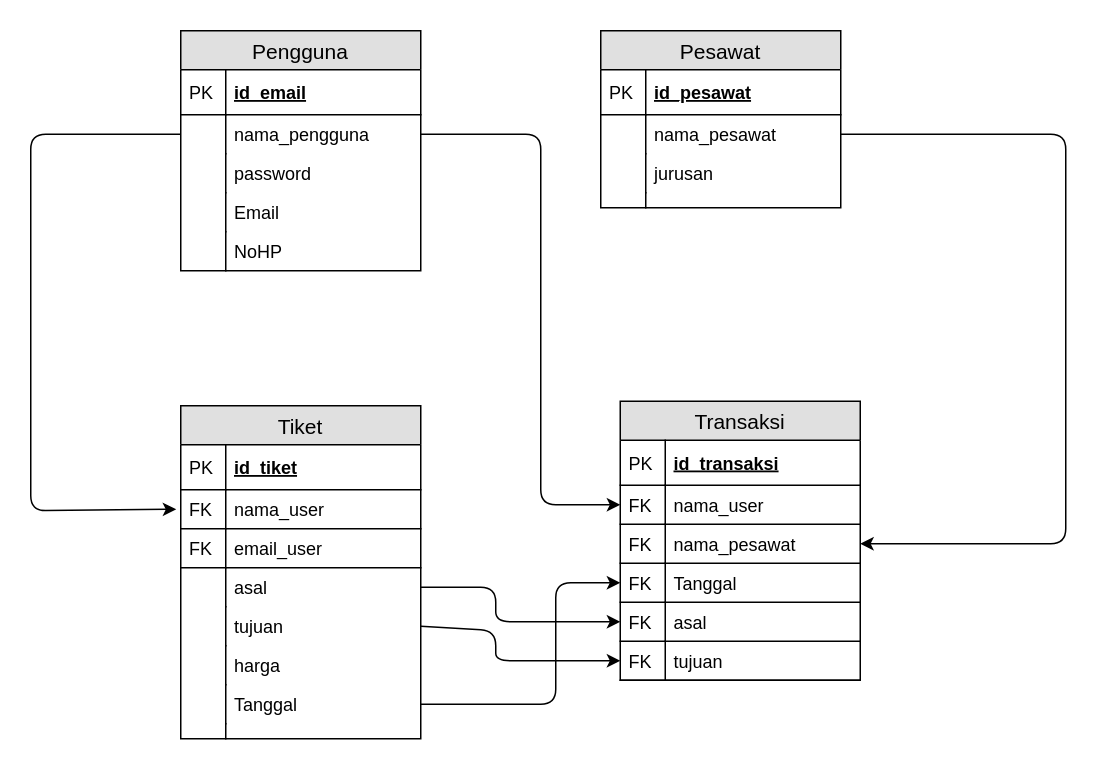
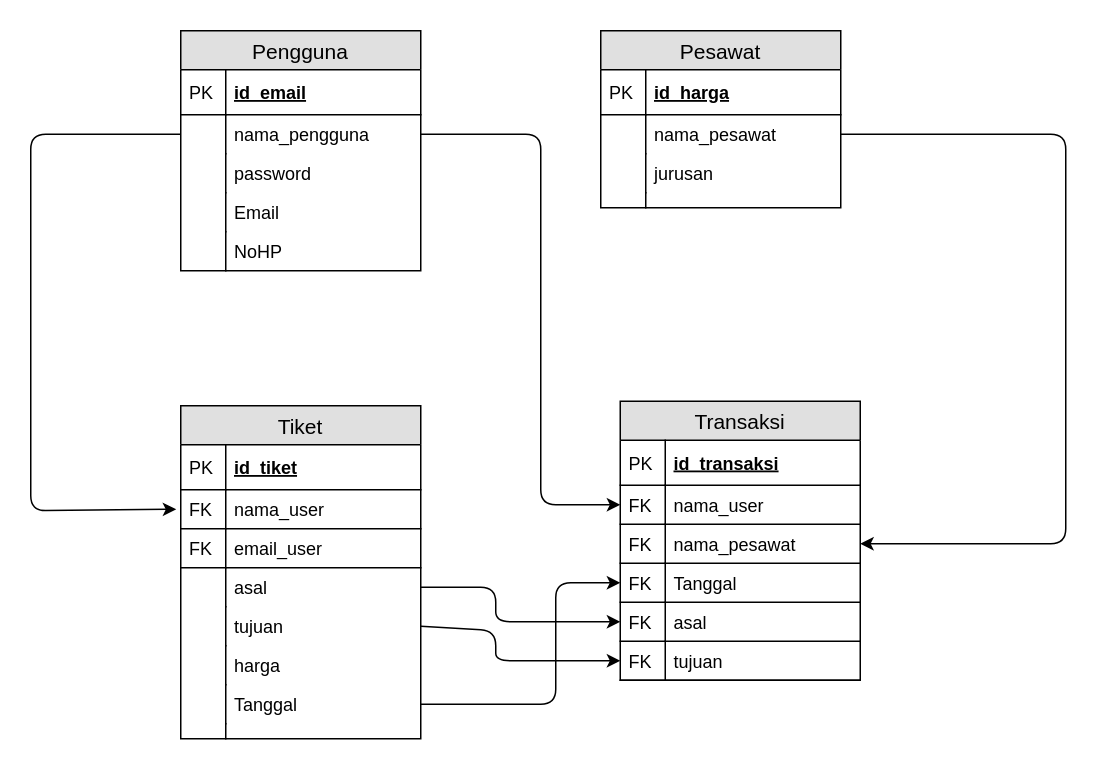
(702, 93) -> (692, 93)
